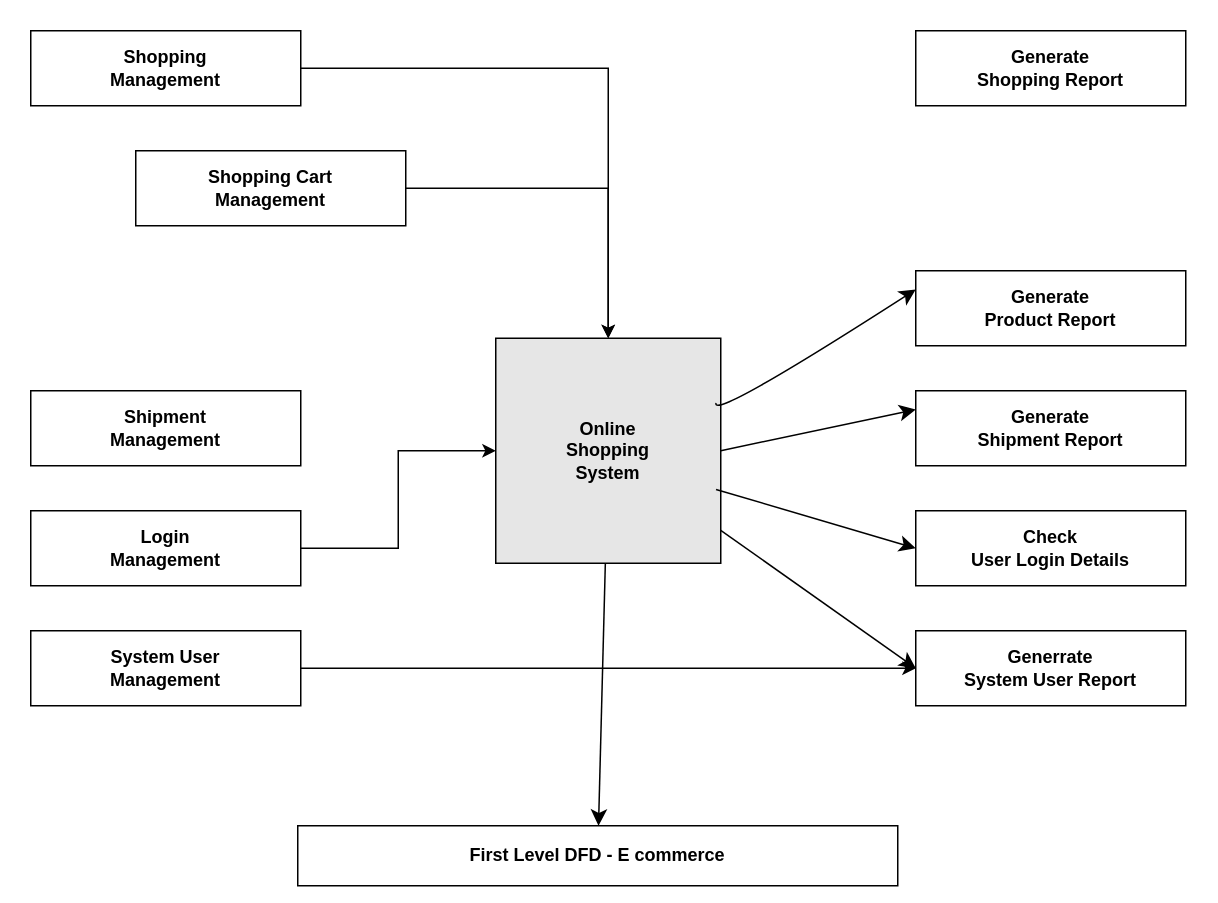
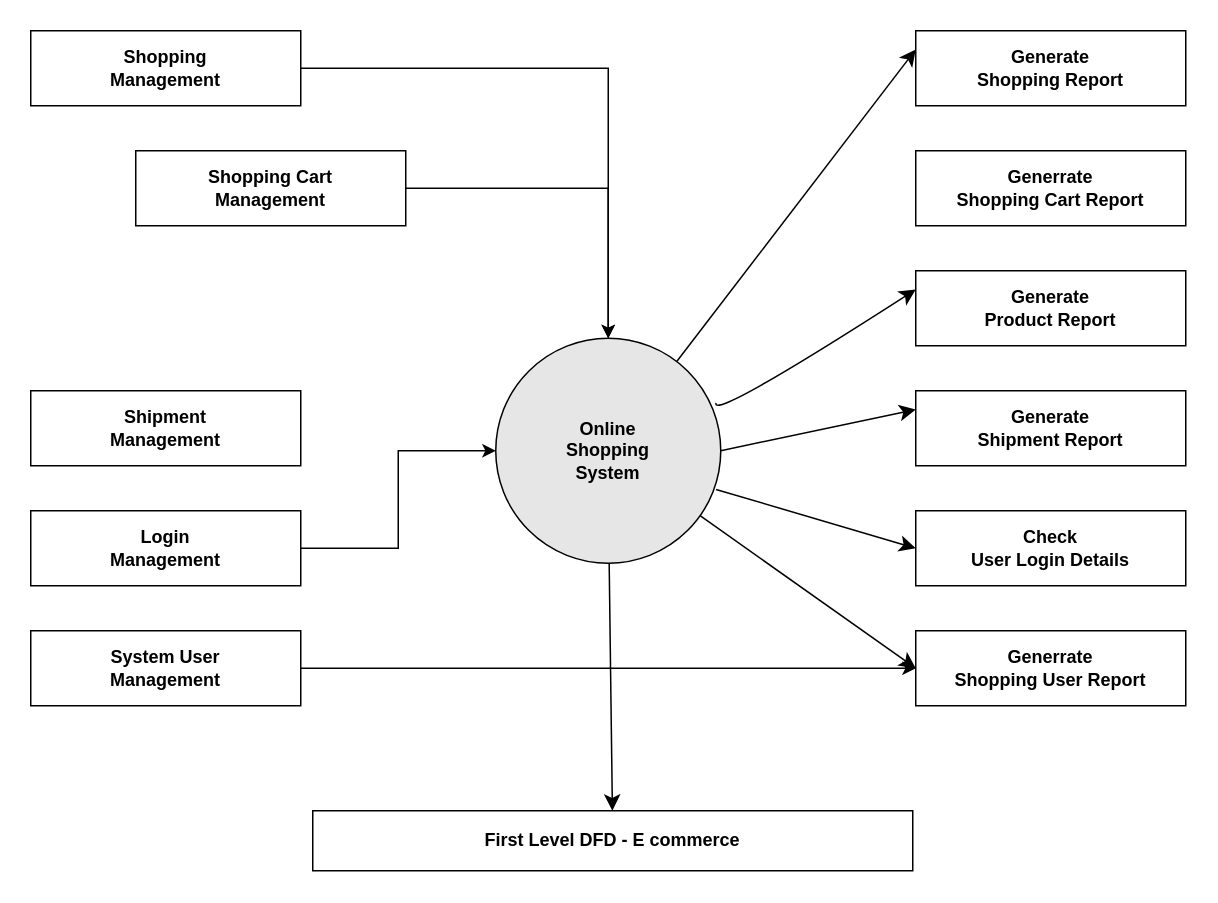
none -> (1051, 188)
none -> (793, 209)
(608, 451) -> (608, 451)
(1051, 668) -> (1051, 668)
(598, 856) -> (613, 841)
